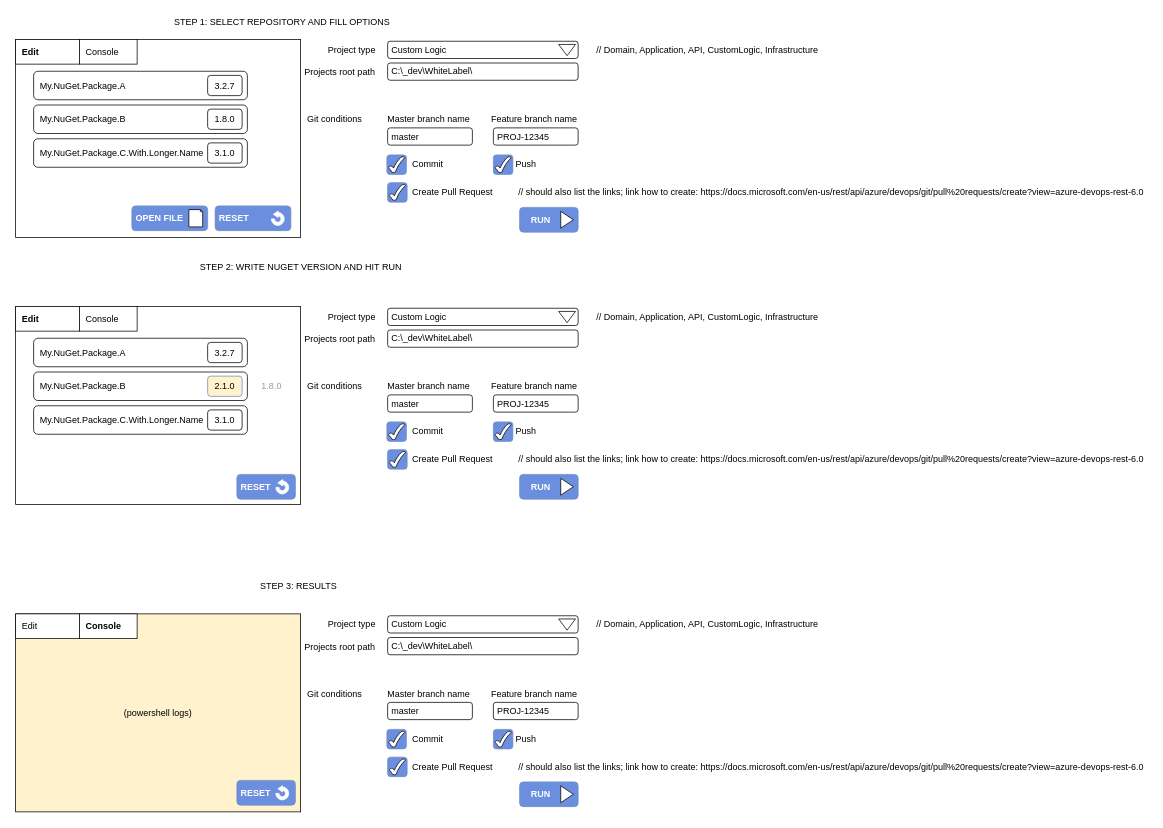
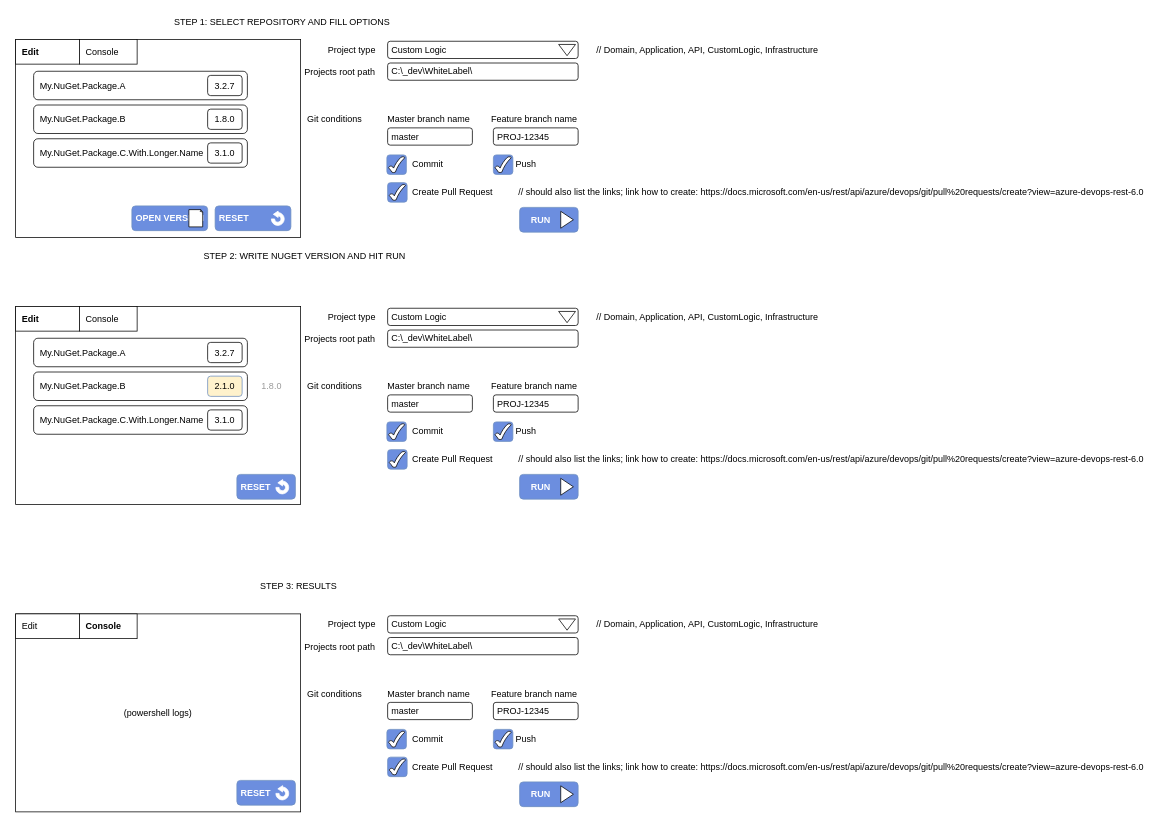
(155, 219) -> (162, 219)
(300, 267) -> (304, 256)
(158, 713) -> (158, 713)
